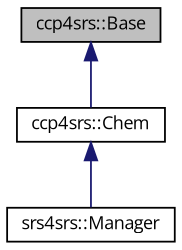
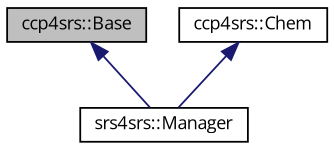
(91, 84) -> (127, 82)
